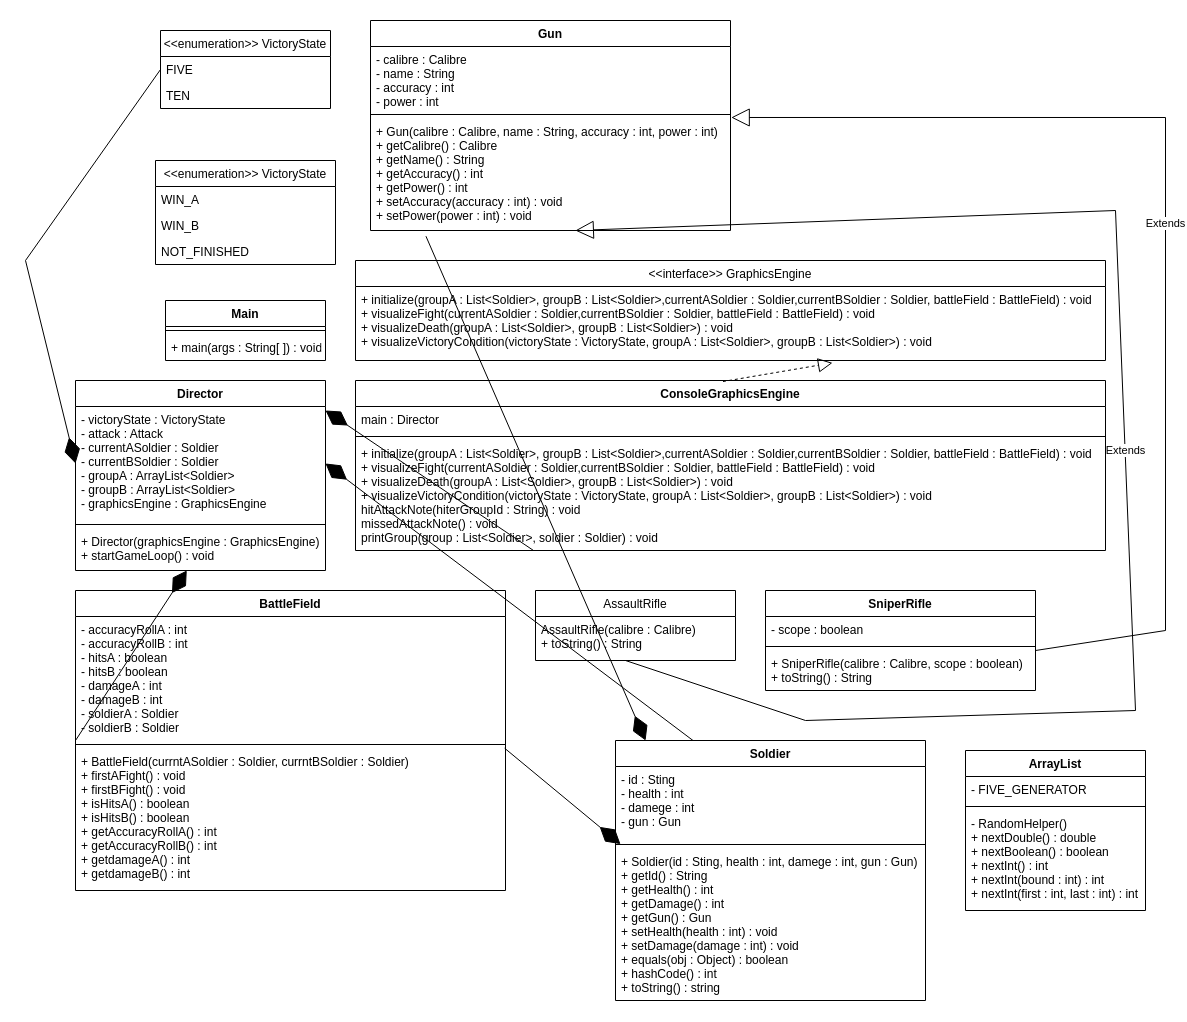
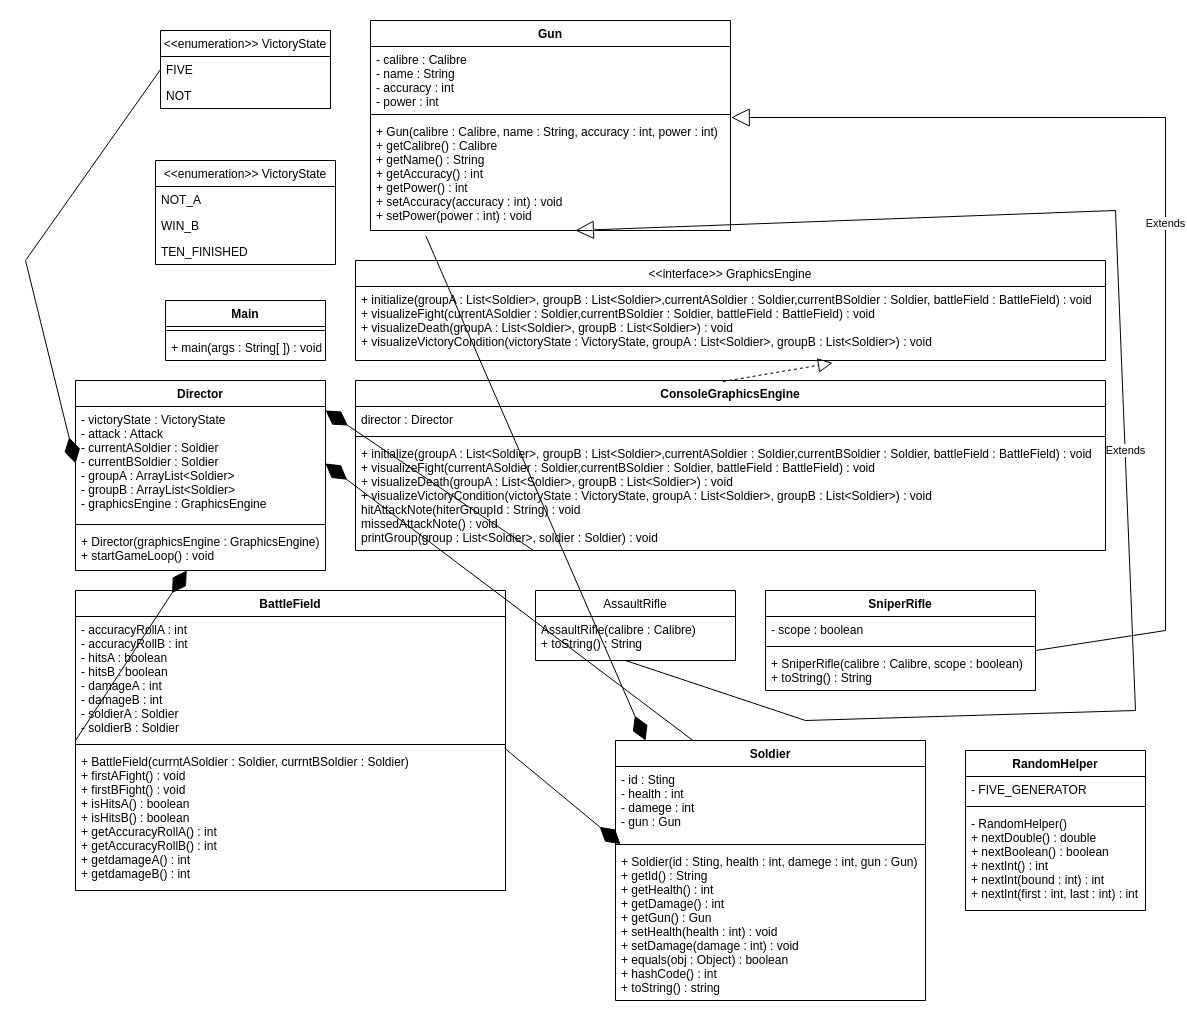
(176, 96) -> (176, 96)
(178, 200) -> (178, 200)
(201, 252) -> (201, 252)
(404, 420) -> (417, 420)
(1055, 764) -> (1055, 764)
